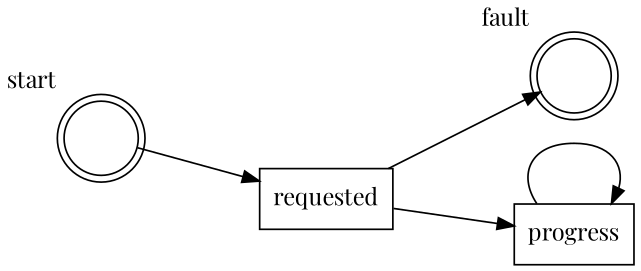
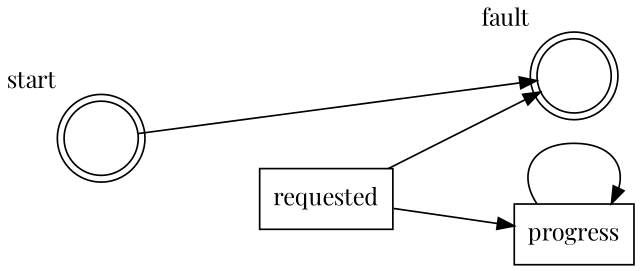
(190, 162) -> (329, 108)
